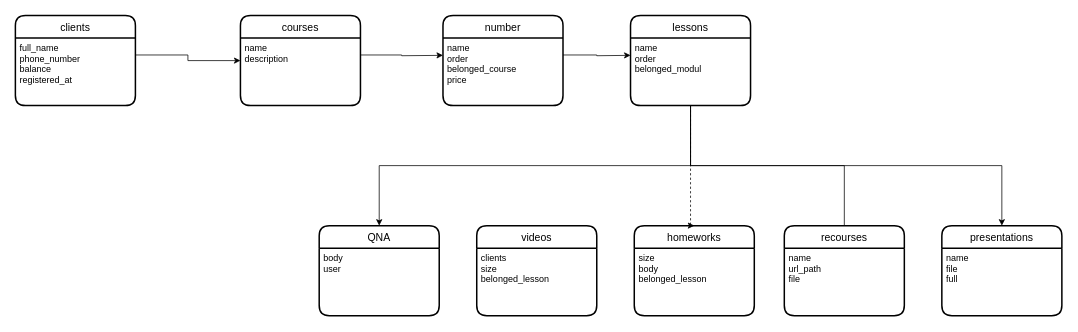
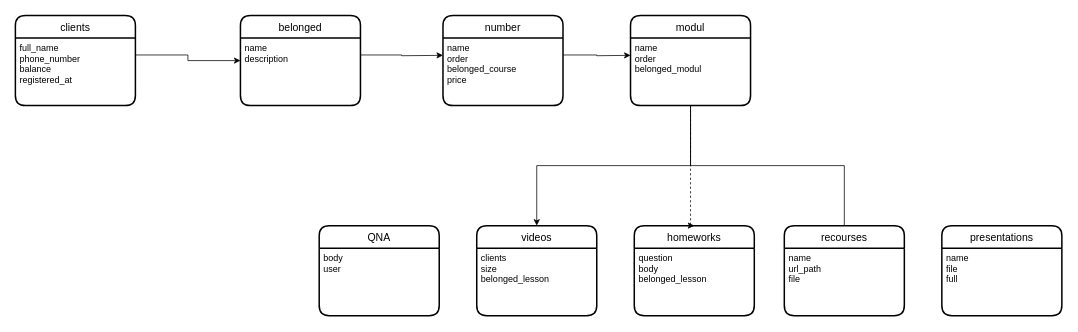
(300, 27) -> (300, 27)
(690, 27) -> (690, 27)
(429, 165) -> none
(926, 165) -> none
none -> (537, 193)
(647, 258) -> (657, 258)
